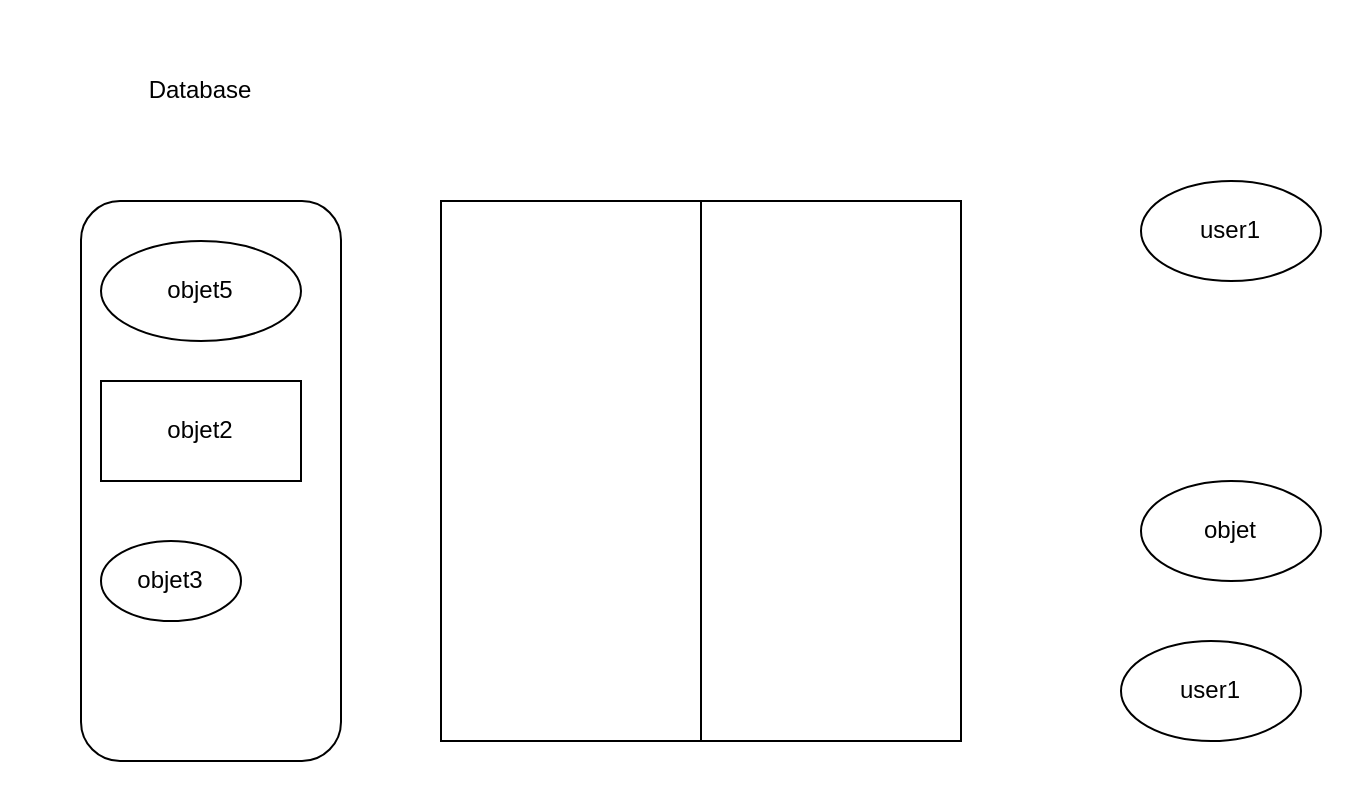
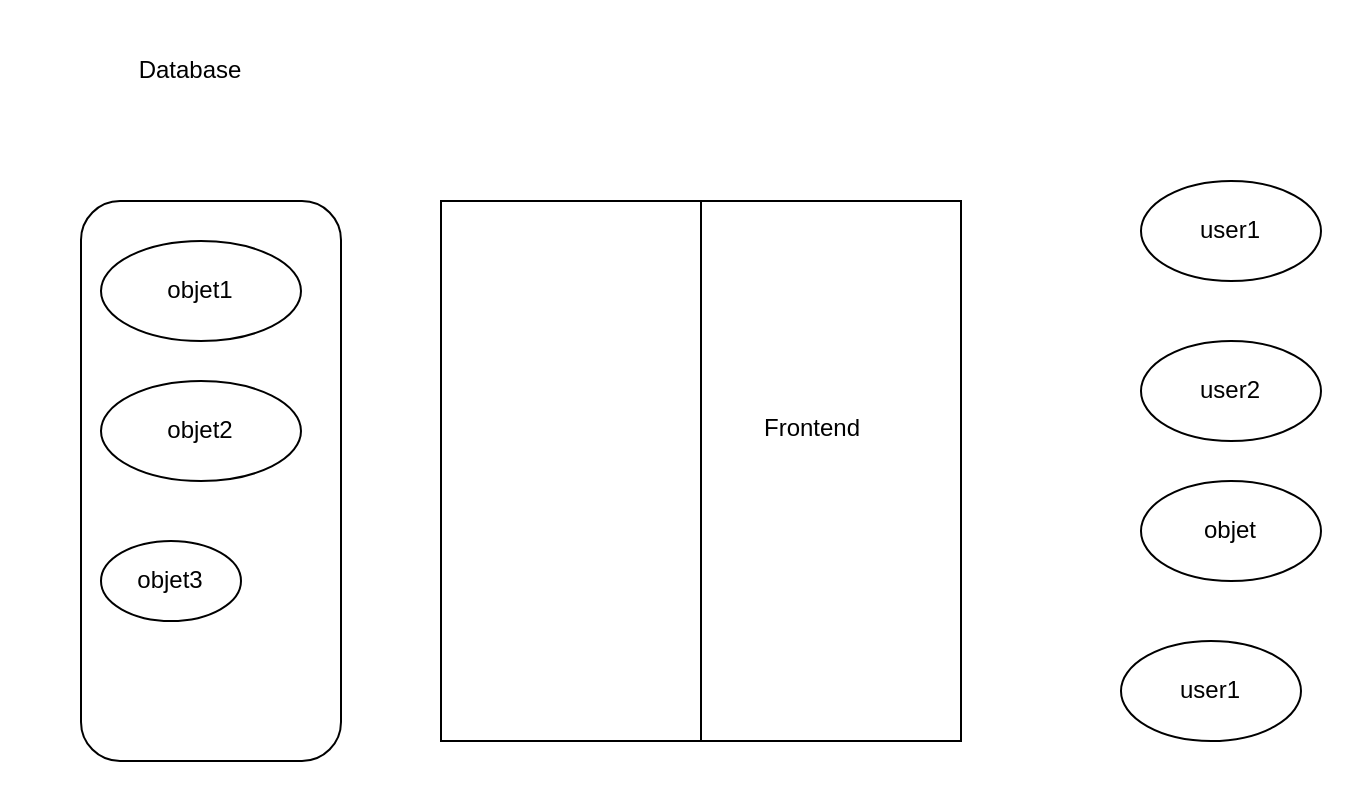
(201, 91) -> (191, 71)
(201, 291) -> (201, 291)
none -> (1231, 391)
(201, 431) -> (201, 431)
none -> (841, 431)
